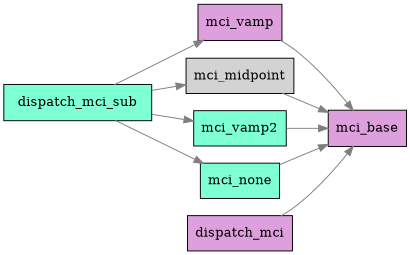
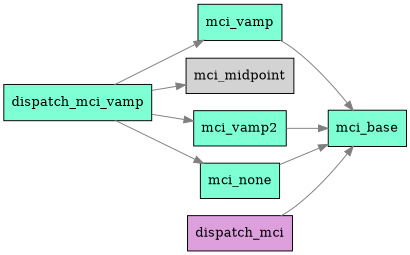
(240, 22) -> (240, 22)
(301, 101) -> none
(78, 103) -> (78, 103)
(367, 128) -> (367, 128)
